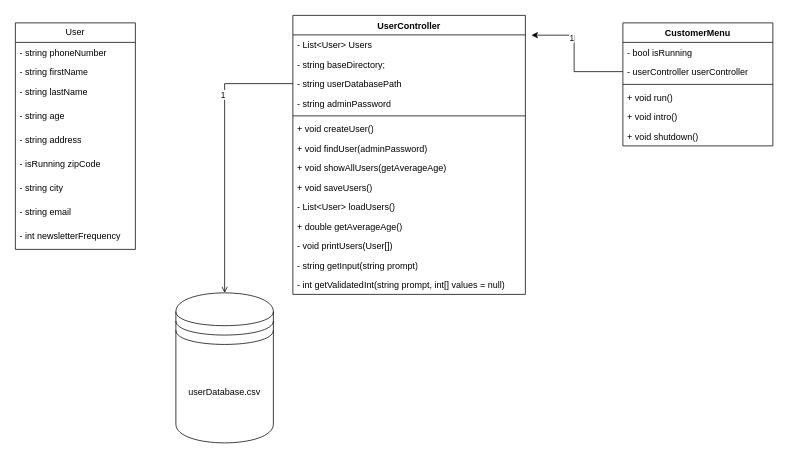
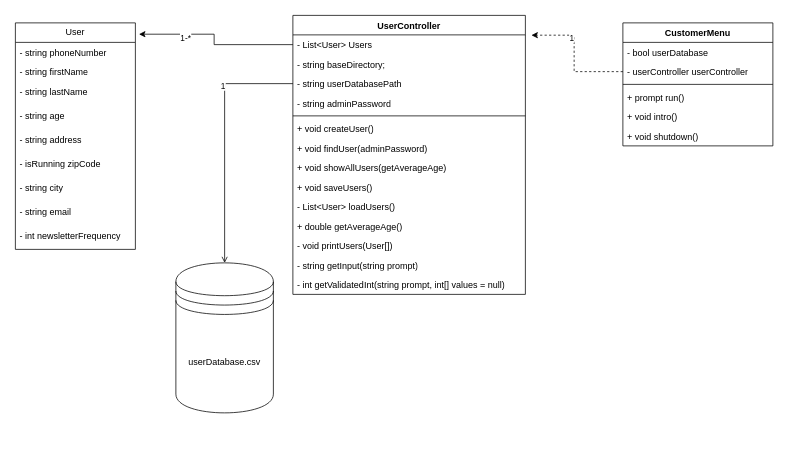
none -> (214, 43)
(662, 53) -> (672, 53)
(582, 72) -> (582, 72)
(654, 98) -> (660, 98)
(225, 368) -> (225, 338)
